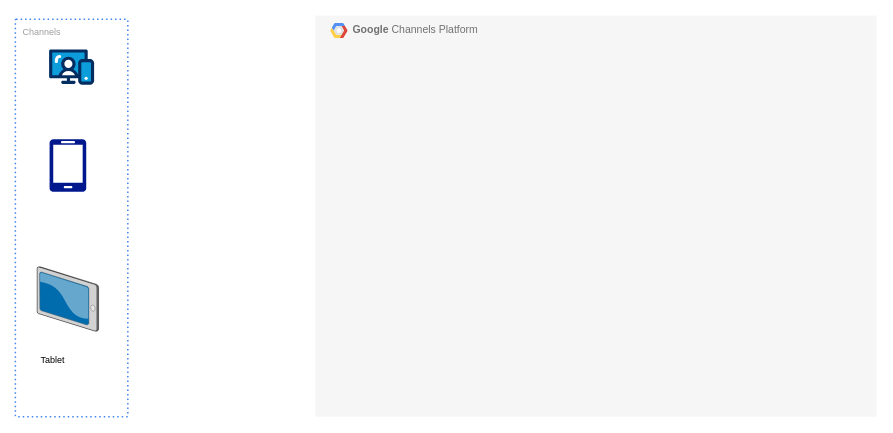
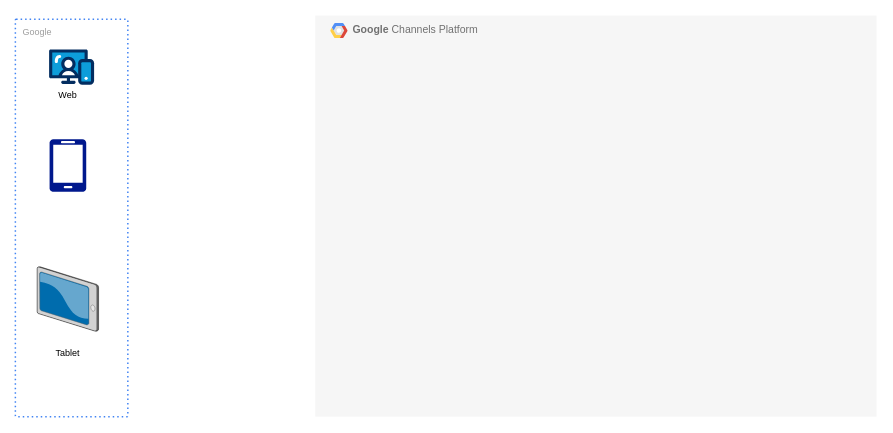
(42, 33) -> (37, 33)
none -> (68, 96)
(53, 360) -> (68, 353)
